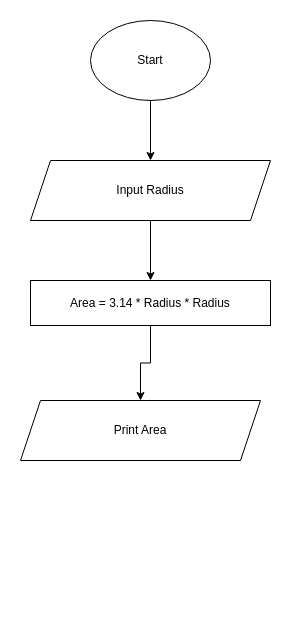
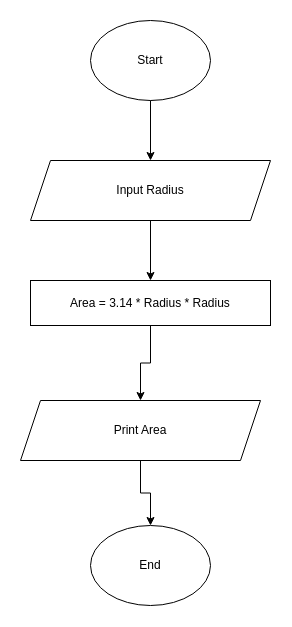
none -> (143, 493)
none -> (151, 566)
